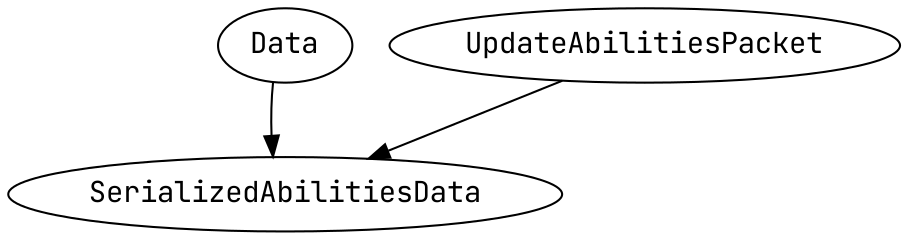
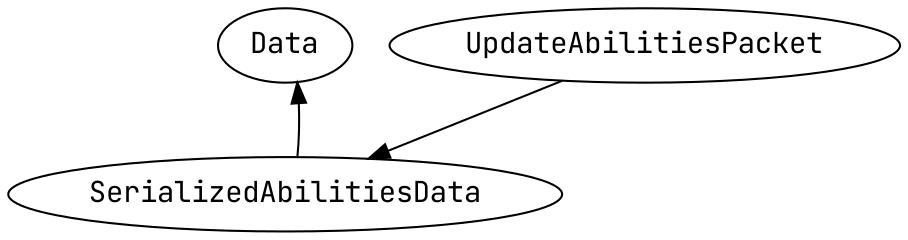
(271, 109) -> (299, 130)
